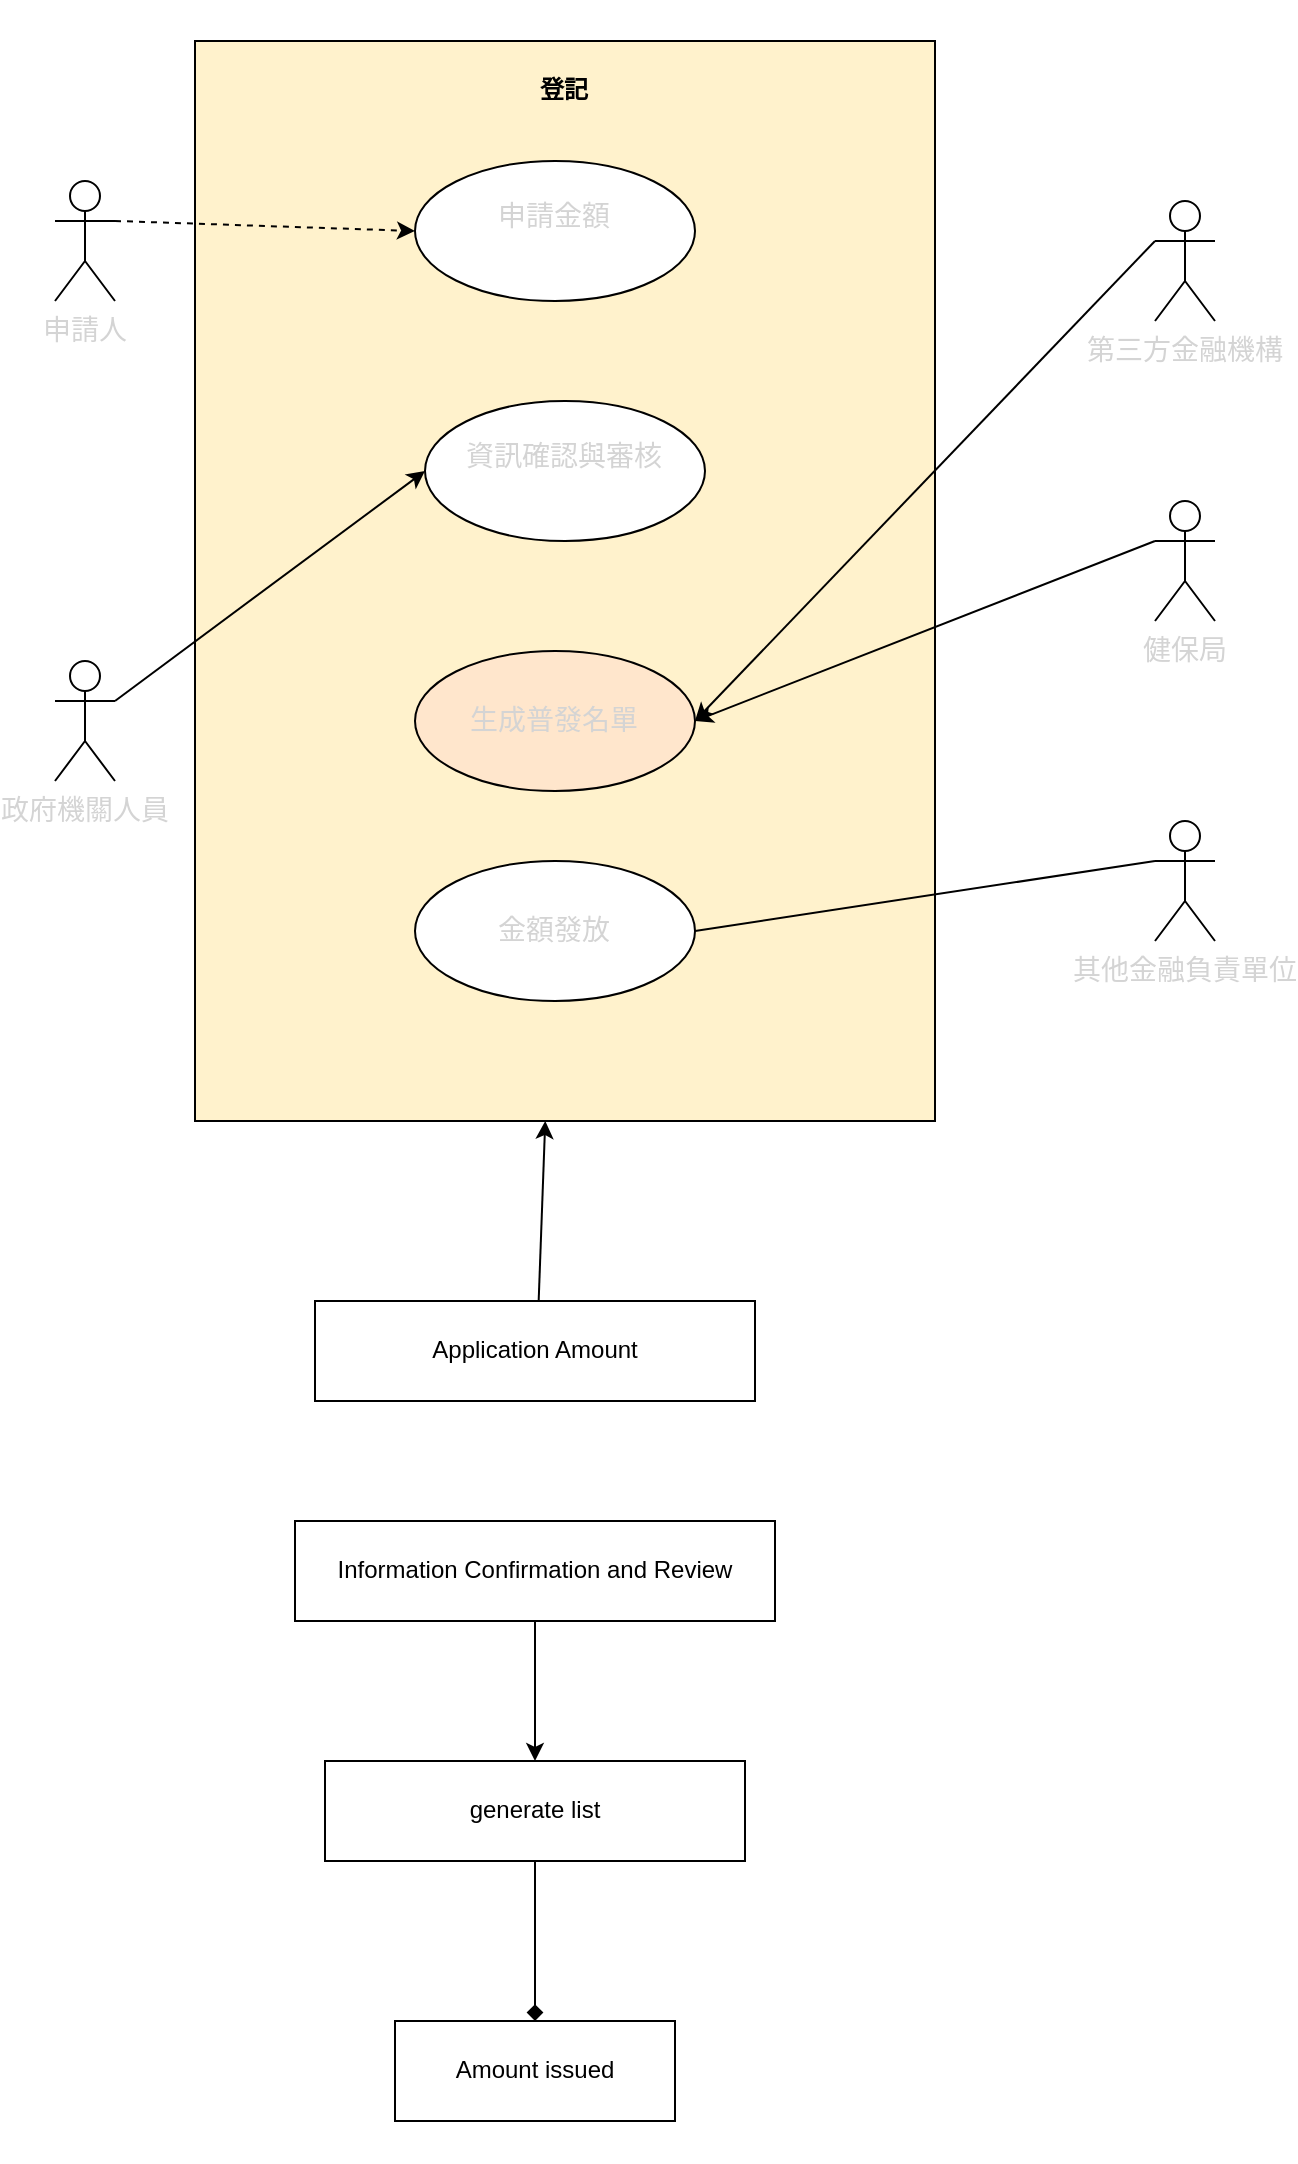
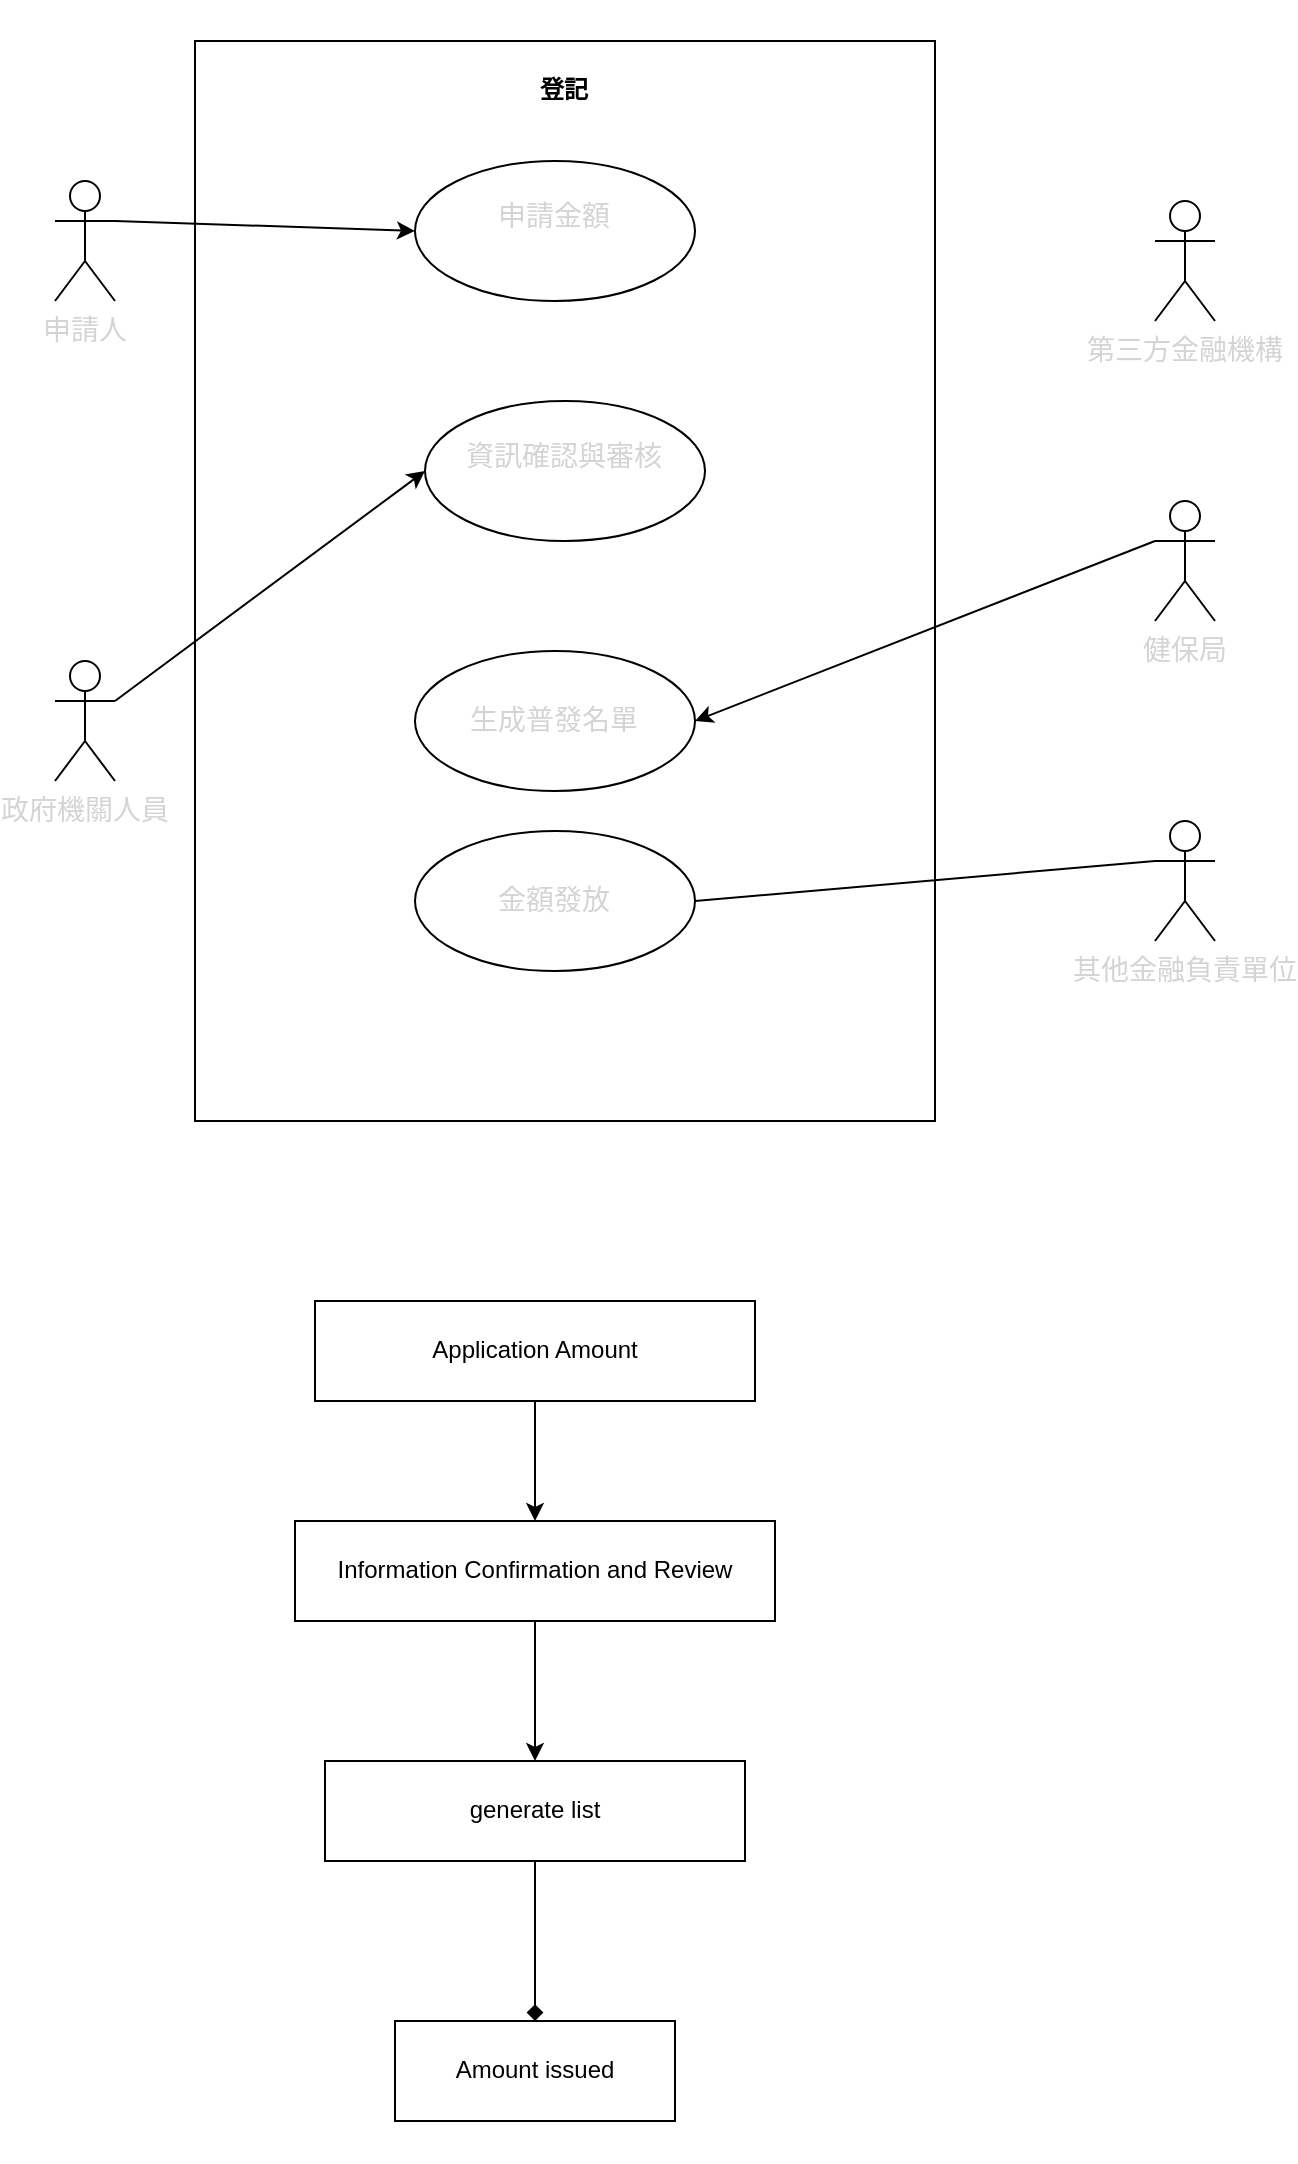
(260, 226) -> (260, 226)
(929, 476) -> none
(565, 581) -> (565, 581)
(555, 721) -> (555, 721)
(555, 931) -> (555, 901)
(542, 1218) -> (535, 1454)
